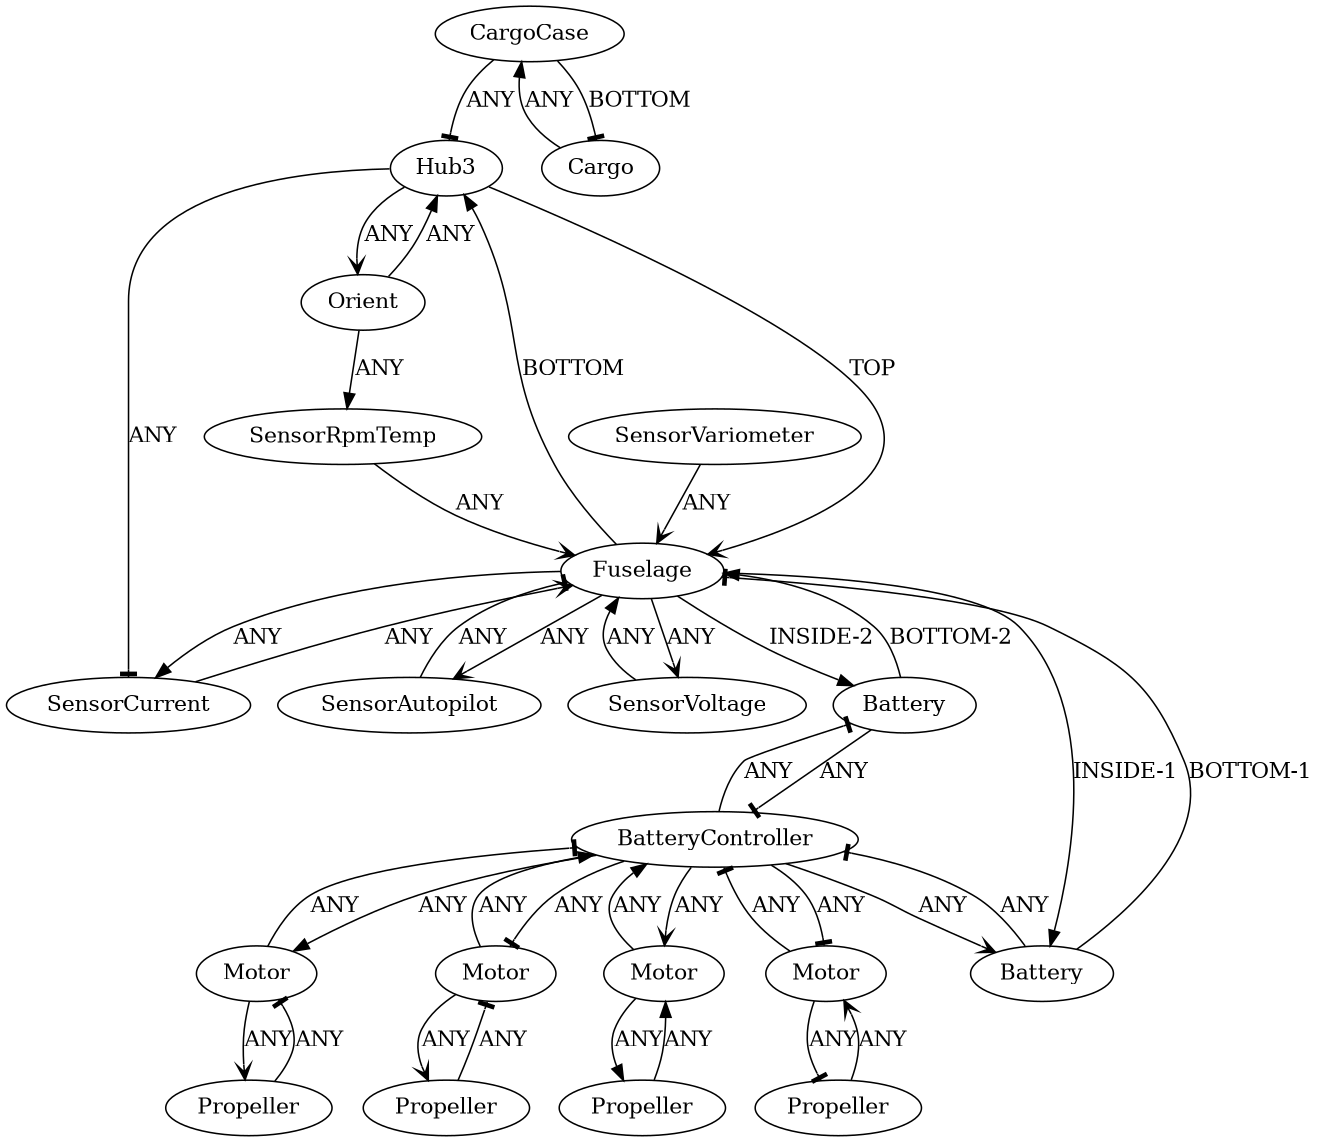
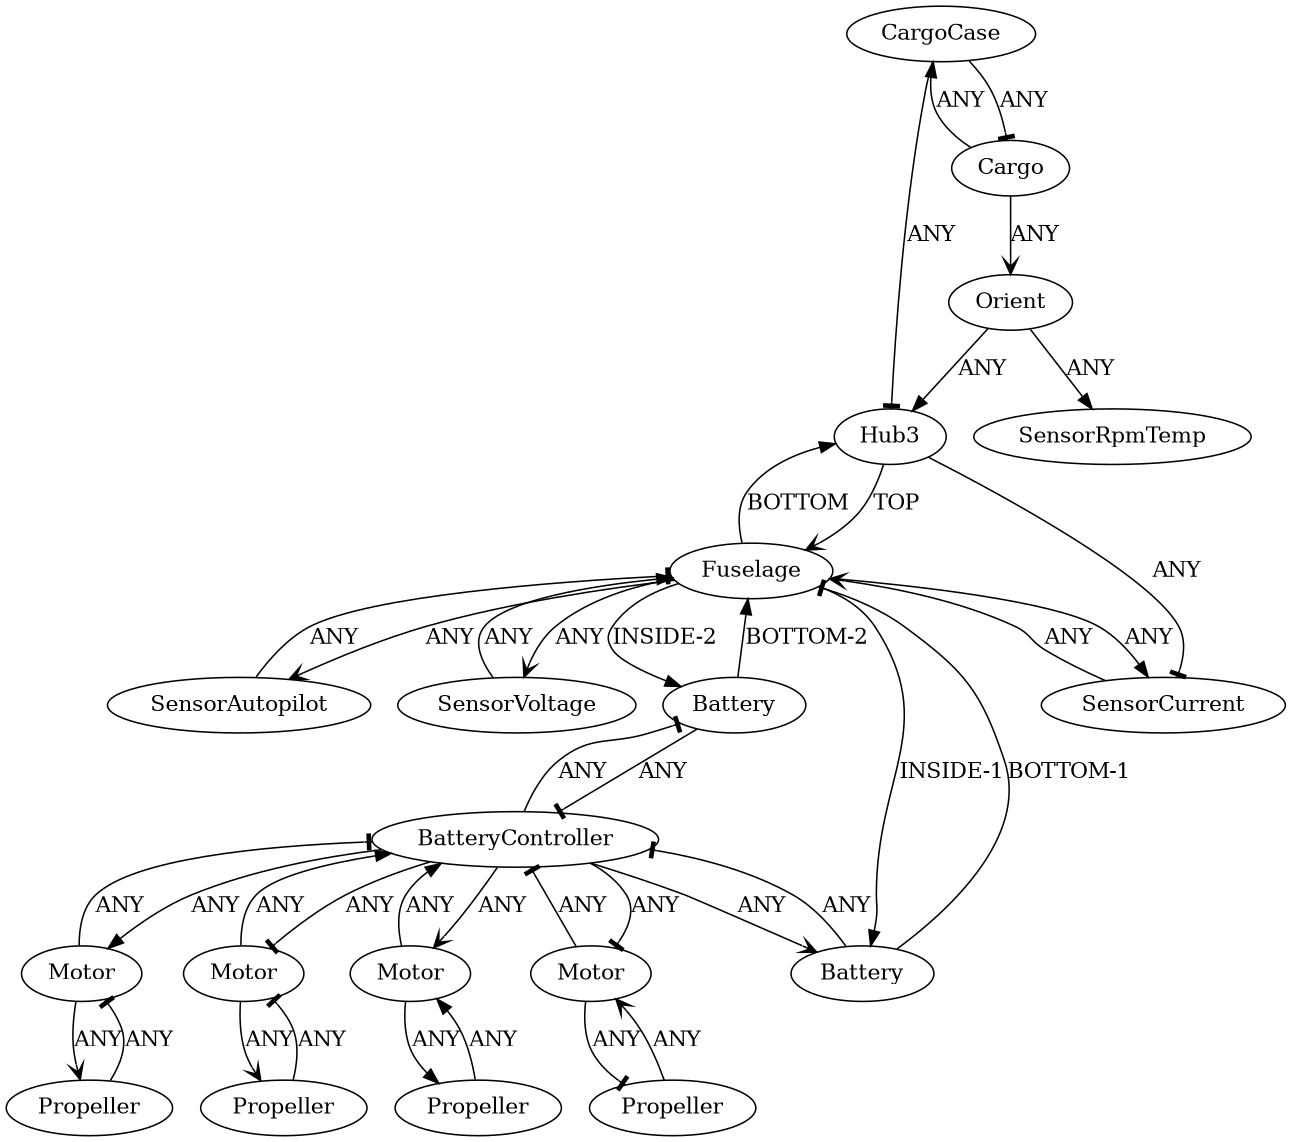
(640, 101) -> (1024, 101)
(370, 216) -> (1011, 228)
(715, 437) -> none
(462, 518) -> none
